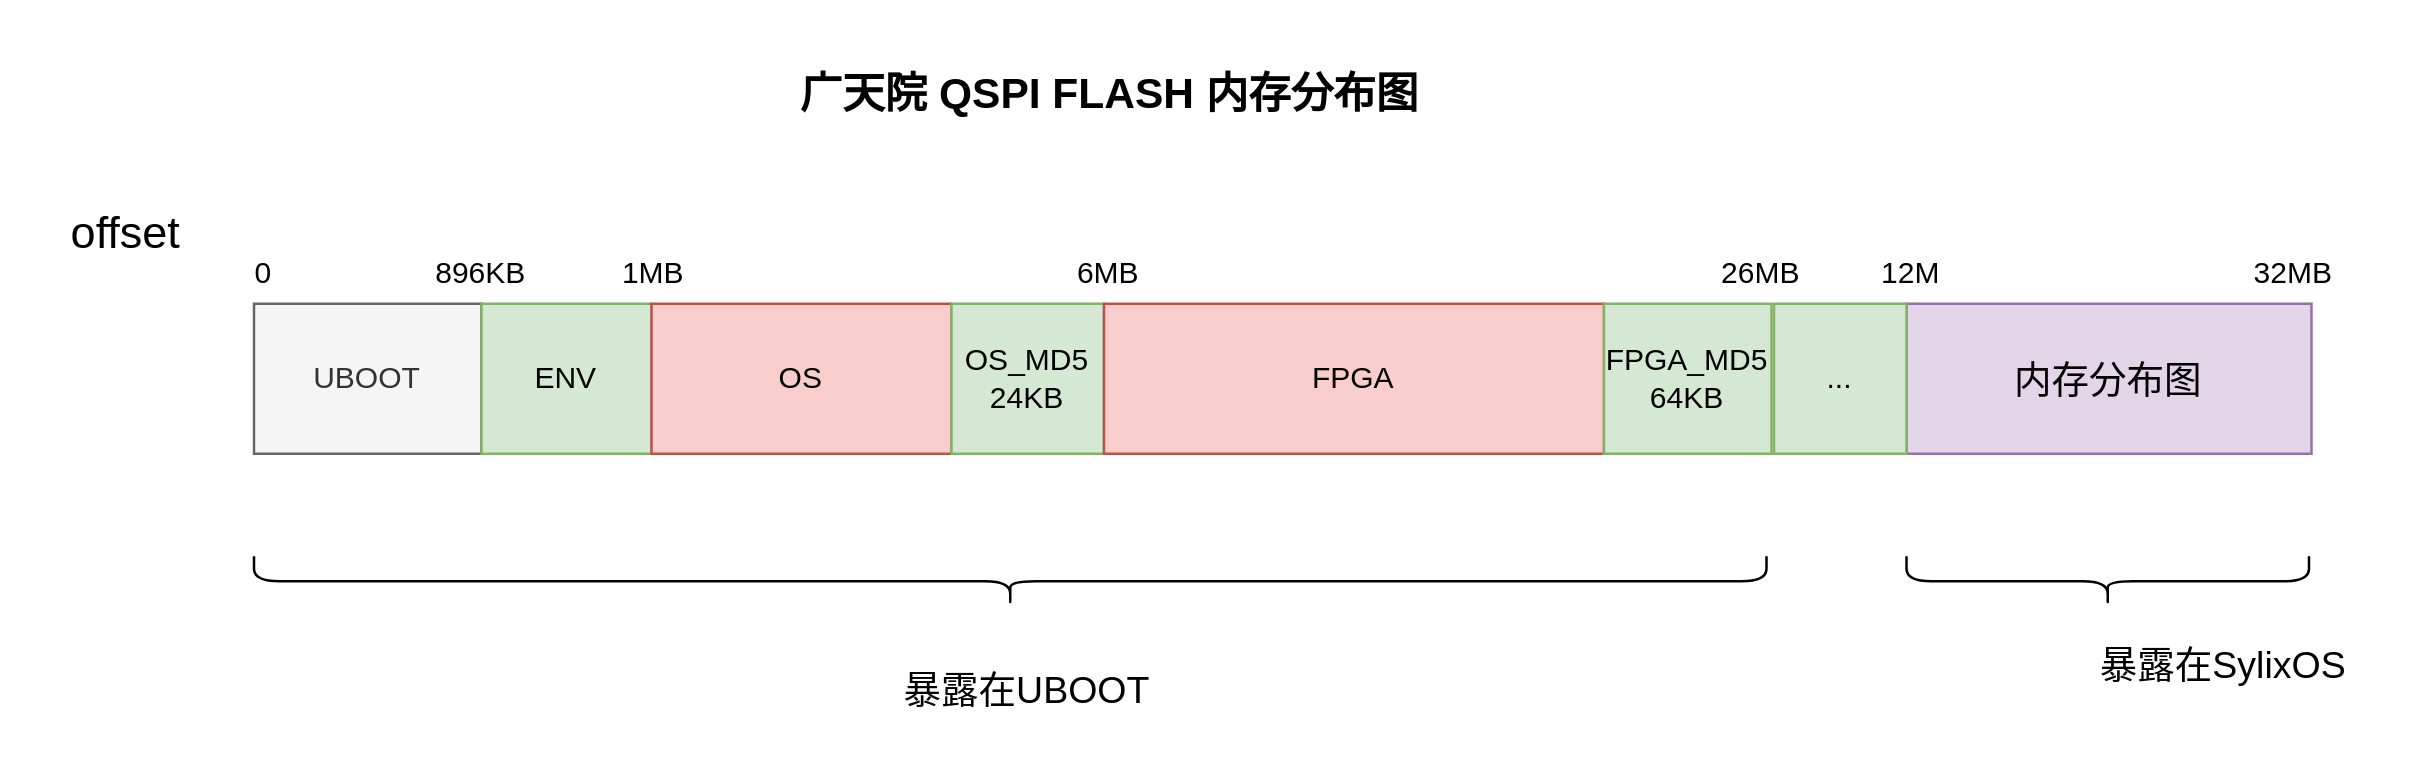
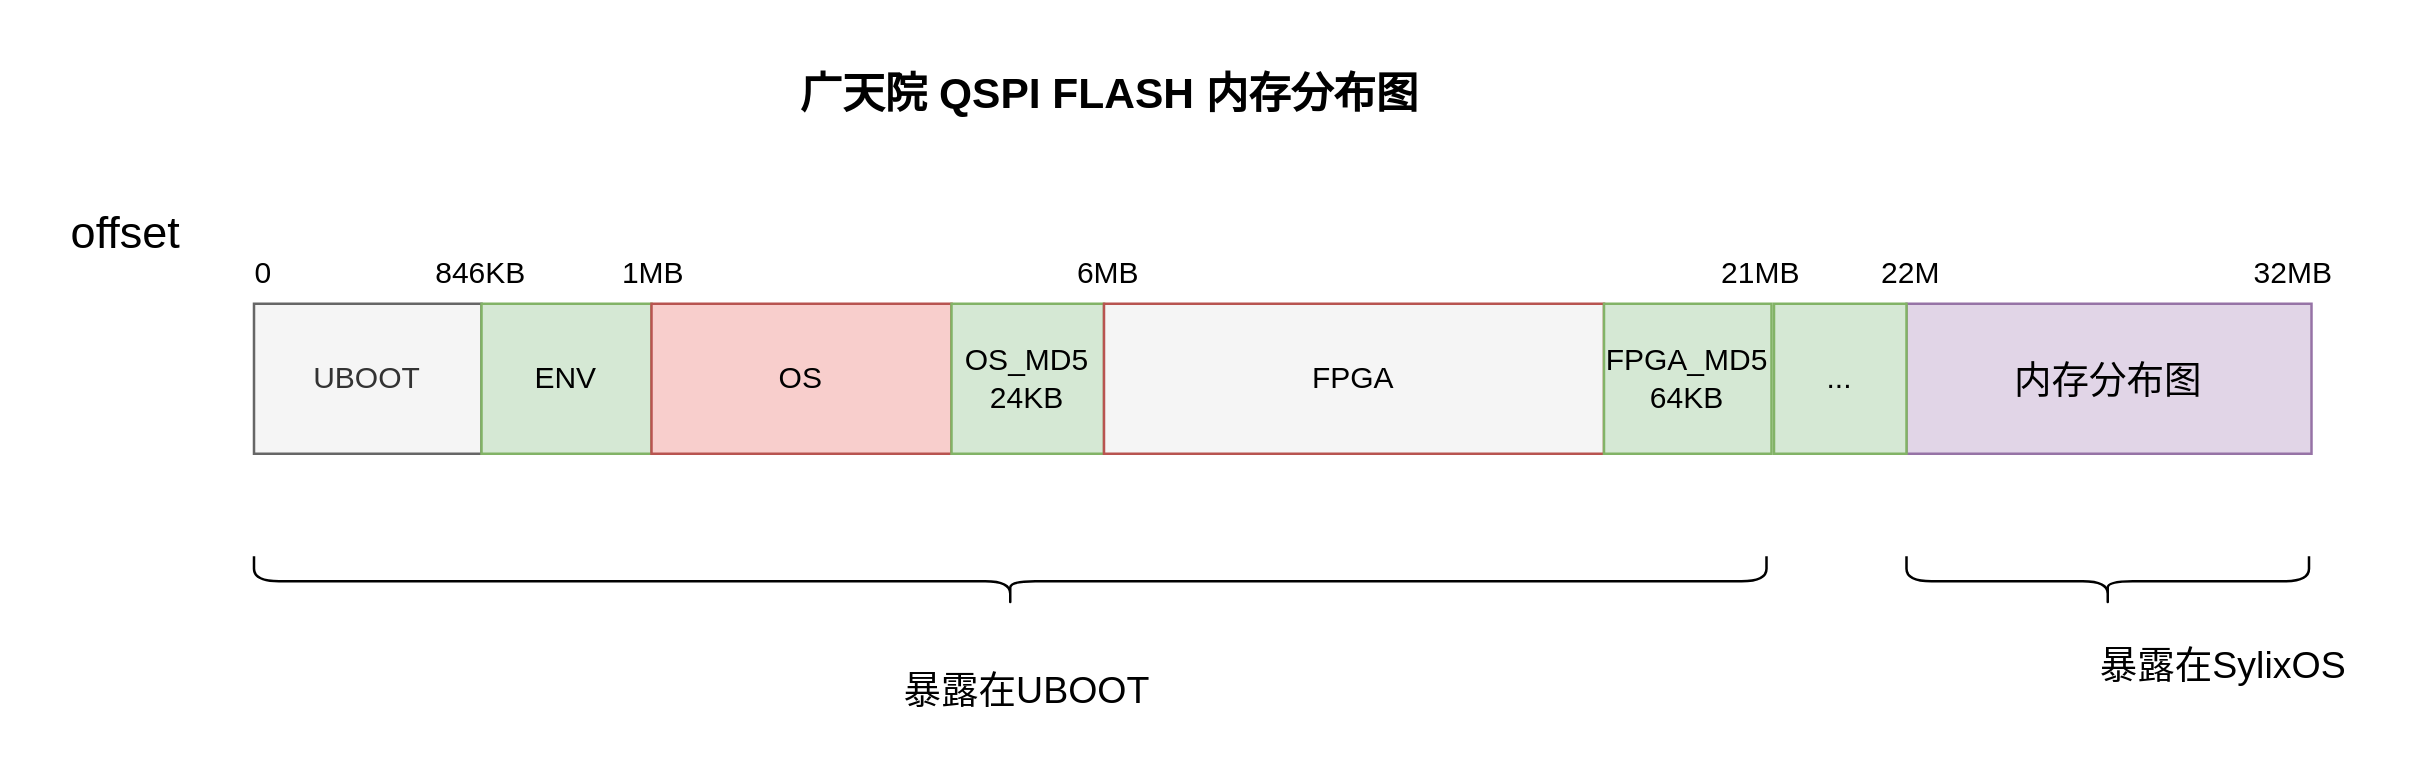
(481, 274) -> (481, 274)
(1761, 274) -> (1761, 274)
(1911, 274) -> (1911, 274)
(1354, 379) -> (1354, 379)
